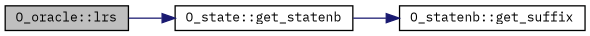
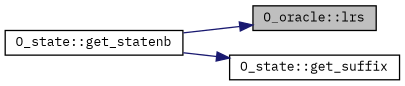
(145, 18) -> (212, 30)
(492, 18) -> (315, 67)
